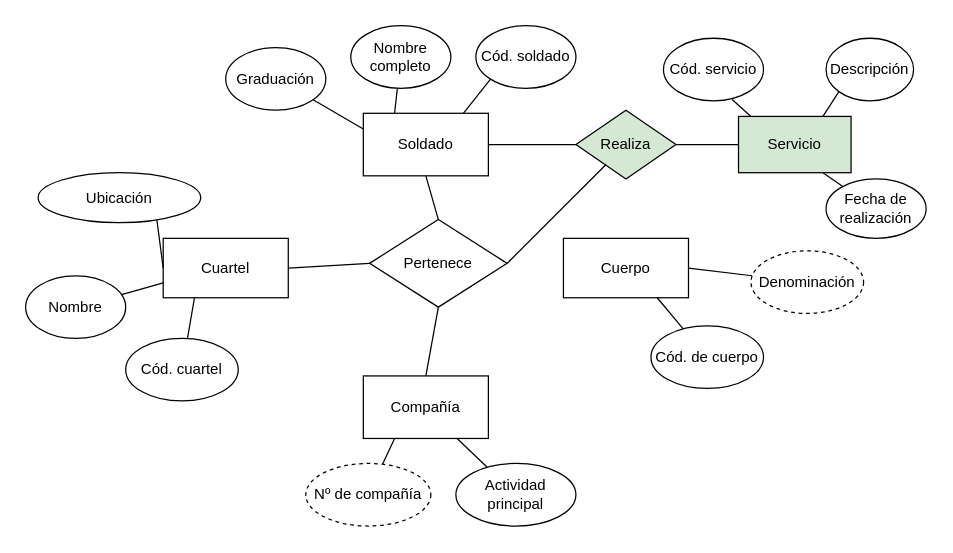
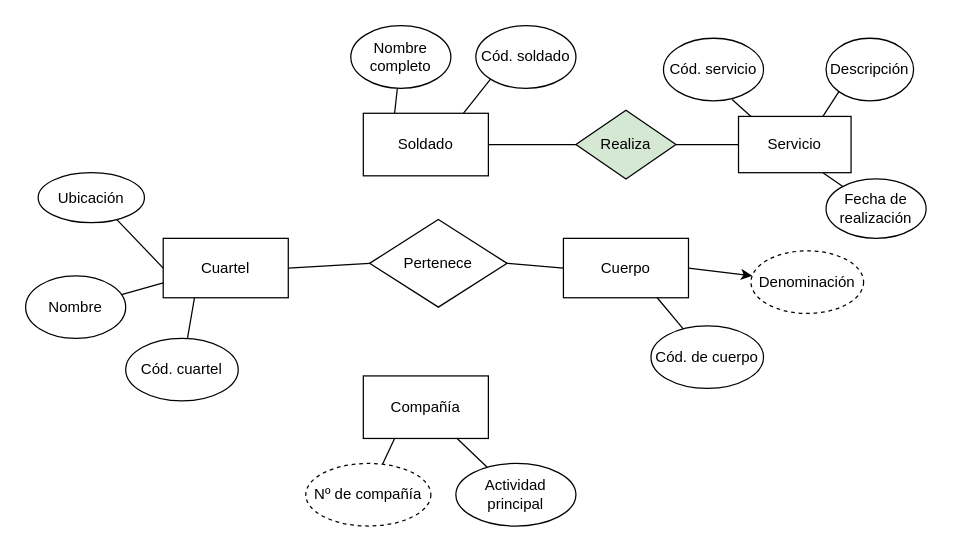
(276, 79) -> none
(338, 114) -> none
(794, 144) -> (794, 144)
(119, 198) -> (91, 198)
(432, 198) -> none
(556, 214) -> (535, 265)
(745, 275) -> (742, 274)
(432, 342) -> none
